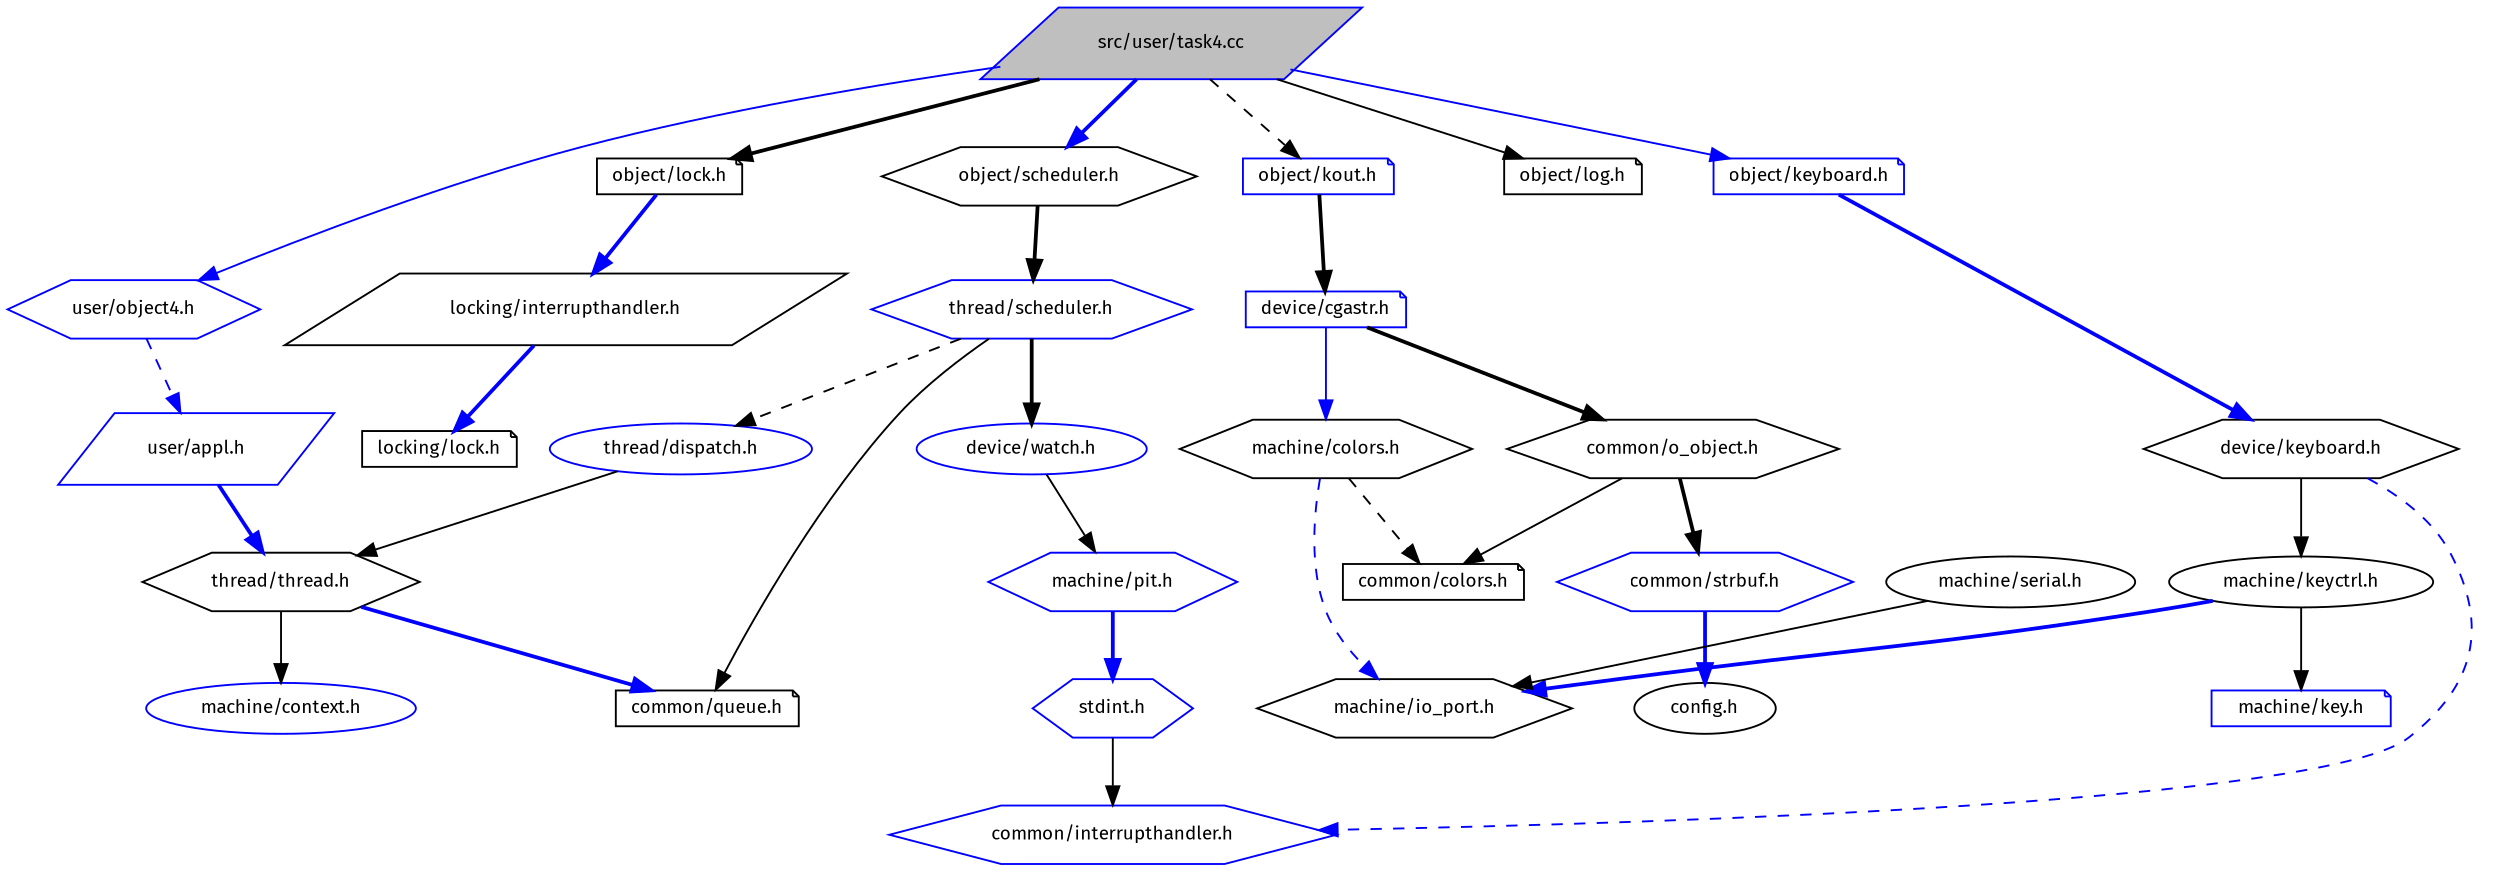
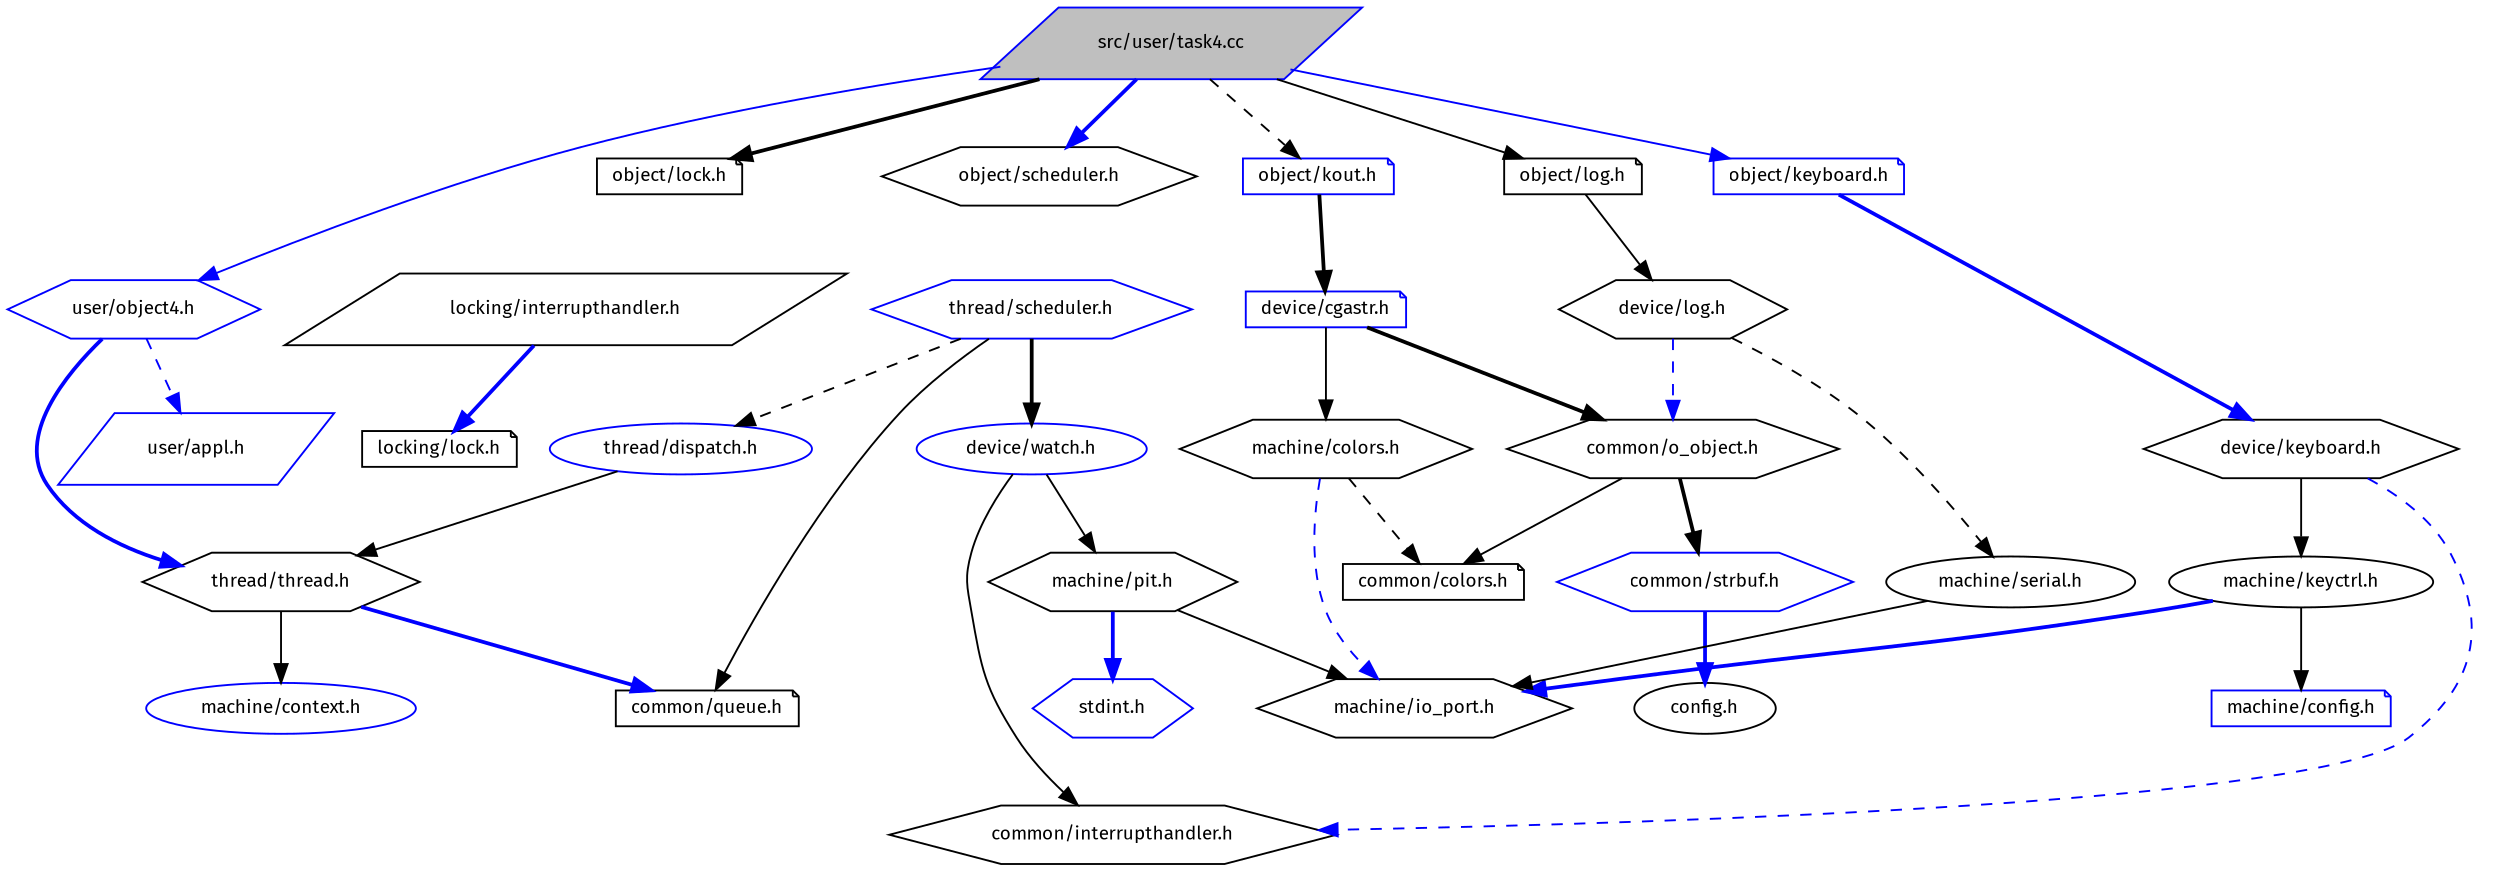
(631, 226) -> none
(1036, 233) -> none
none -> (1673, 309)
(1326, 364) -> (1326, 364)
(235, 510) -> (41, 472)
(1113, 582) -> (1113, 582)
none -> (1253, 641)
(2301, 708) -> (2301, 708)
(1113, 762) -> (977, 640)
(1113, 835) -> (1113, 835)
